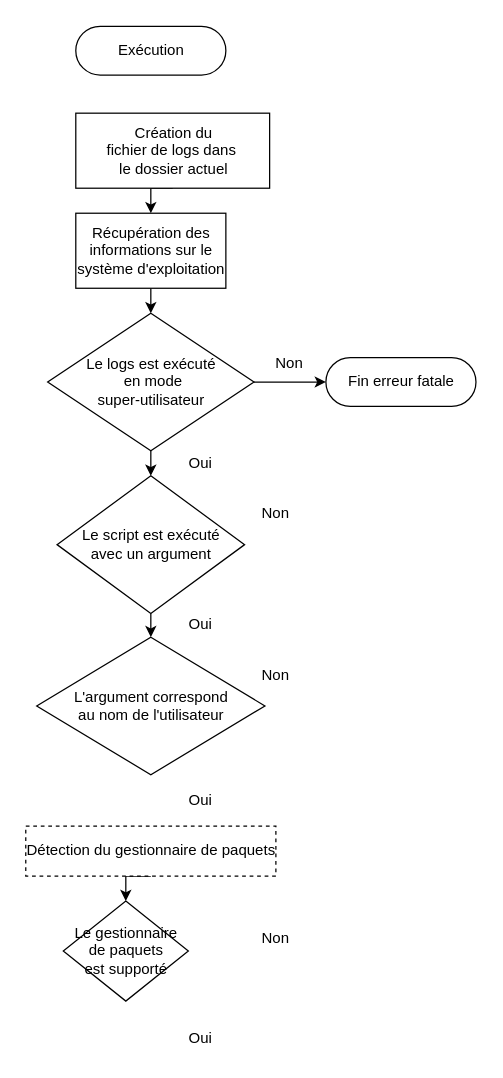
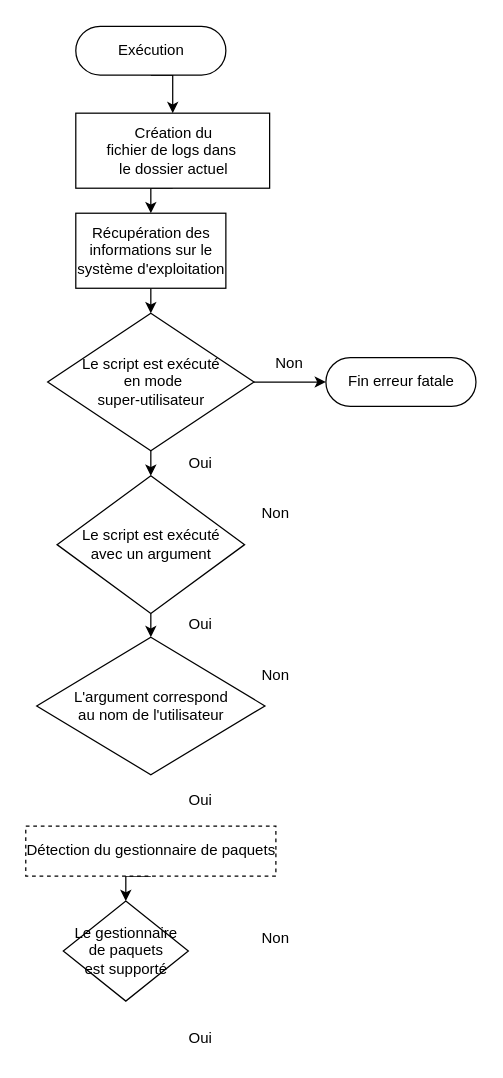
none -> (173, 89)
(151, 382) -> (151, 382)
